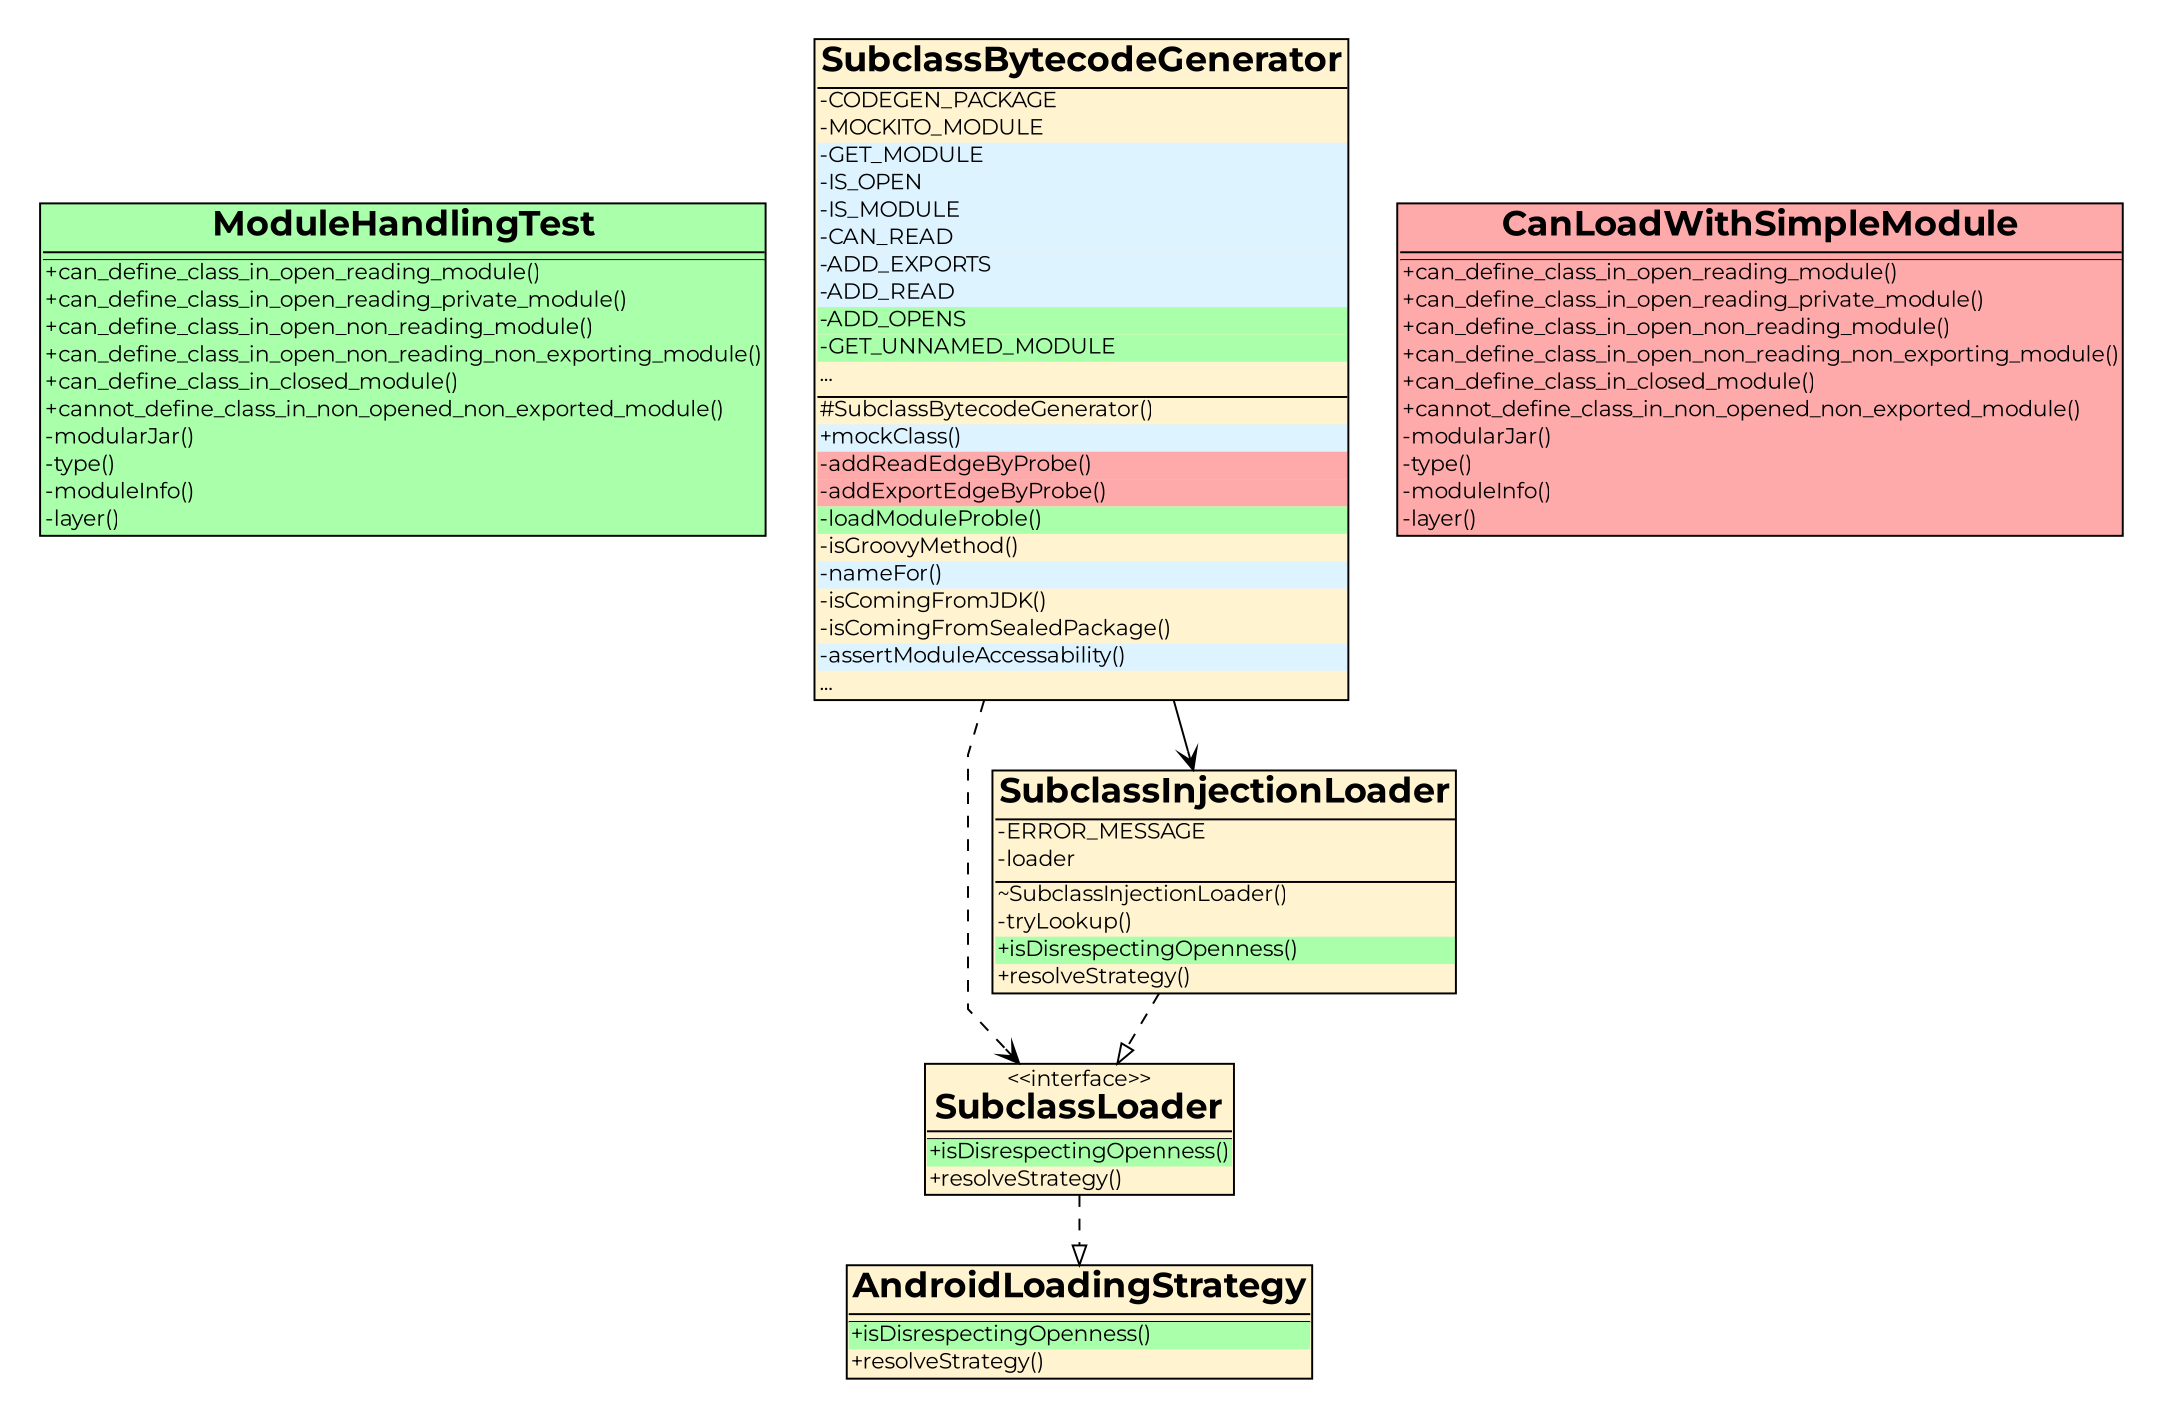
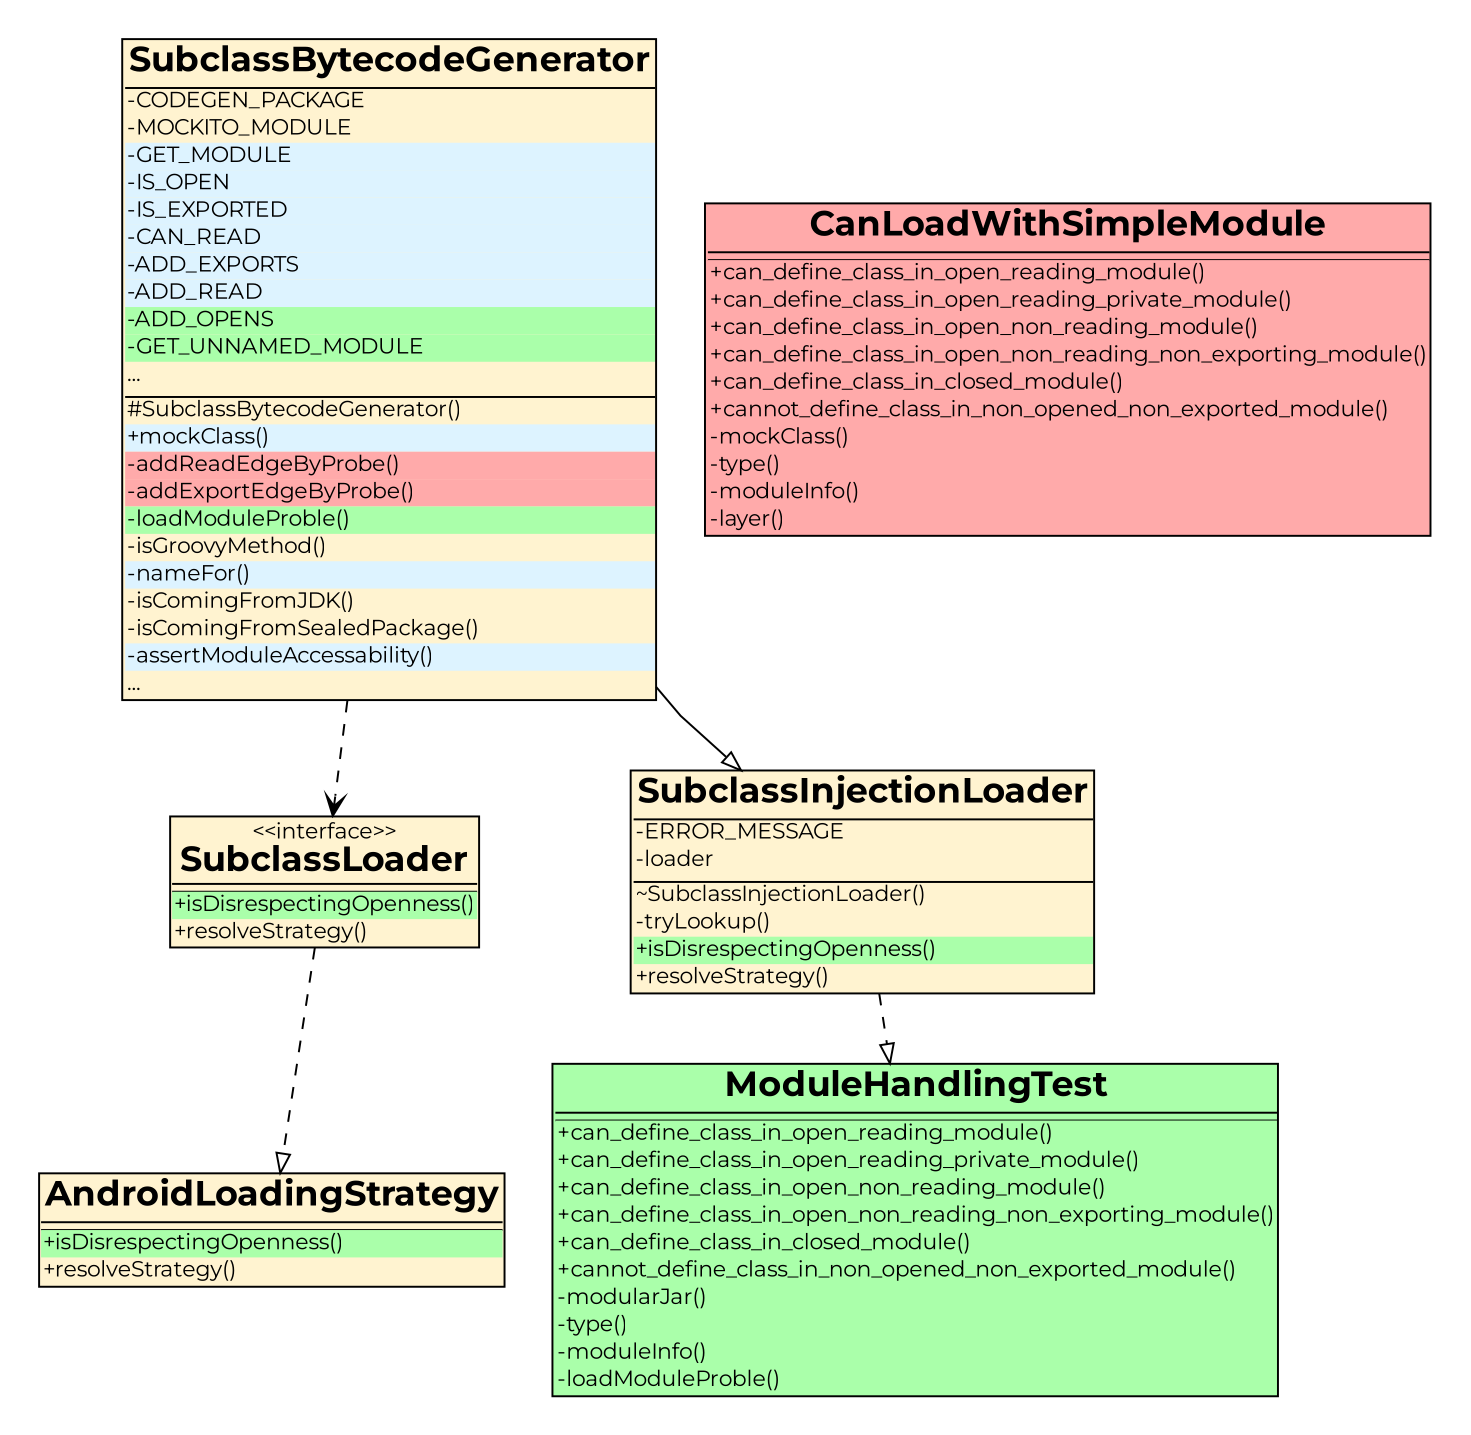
(891, 210) -> (207, 210)
(1477, 437) -> (780, 437)
(83, 519) -> (670, 1380)
(1182, 728) -> (689, 724)
(1143, 1021) -> (883, 1021)
